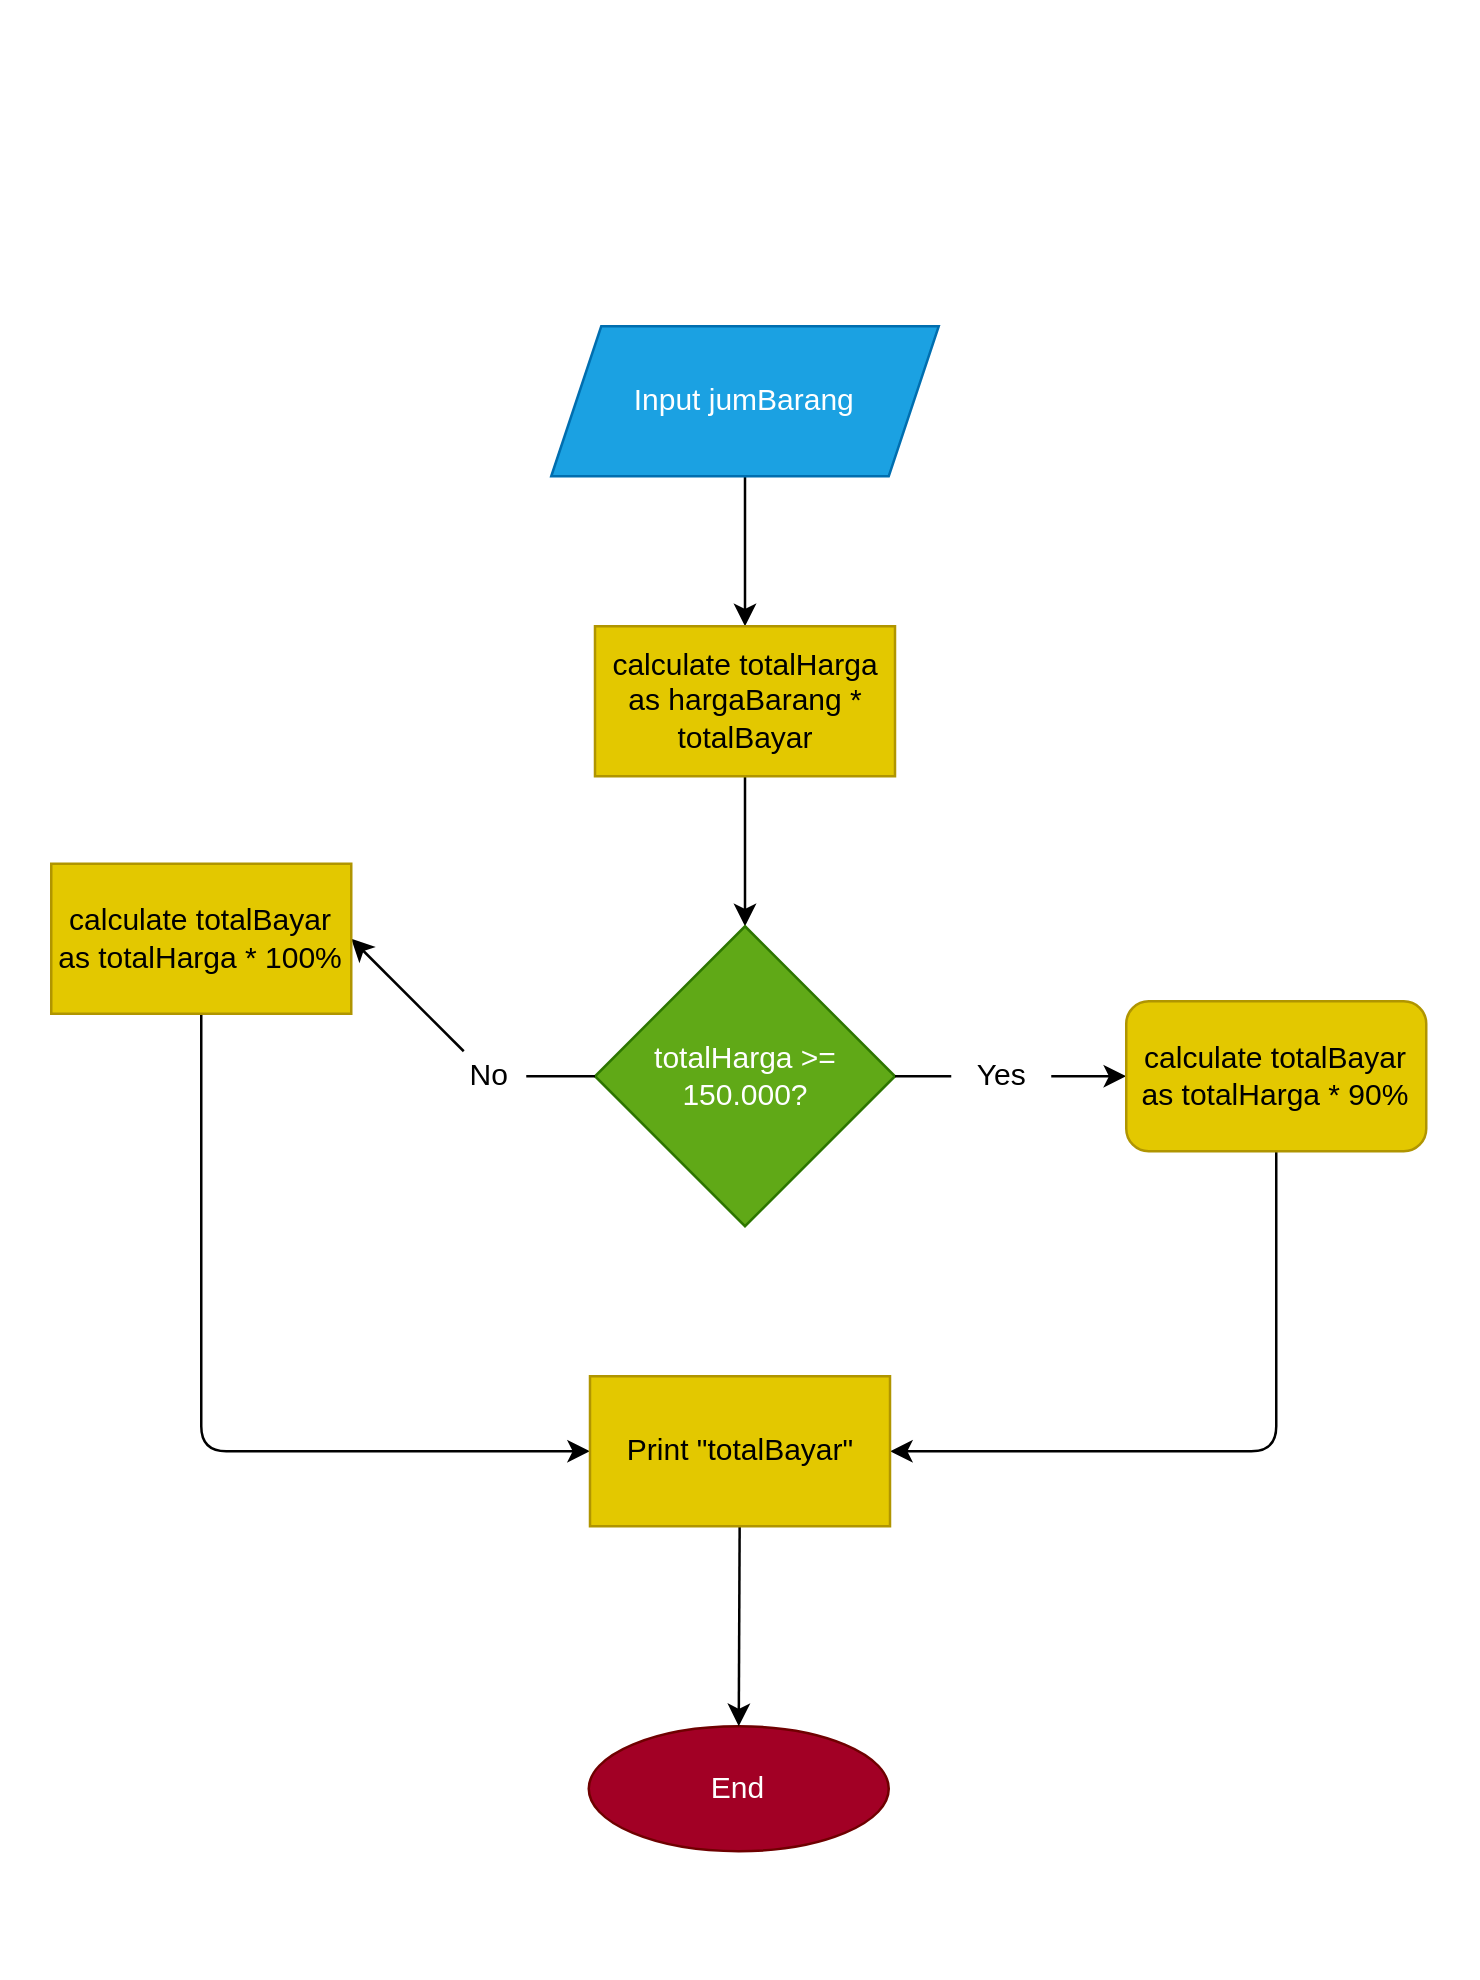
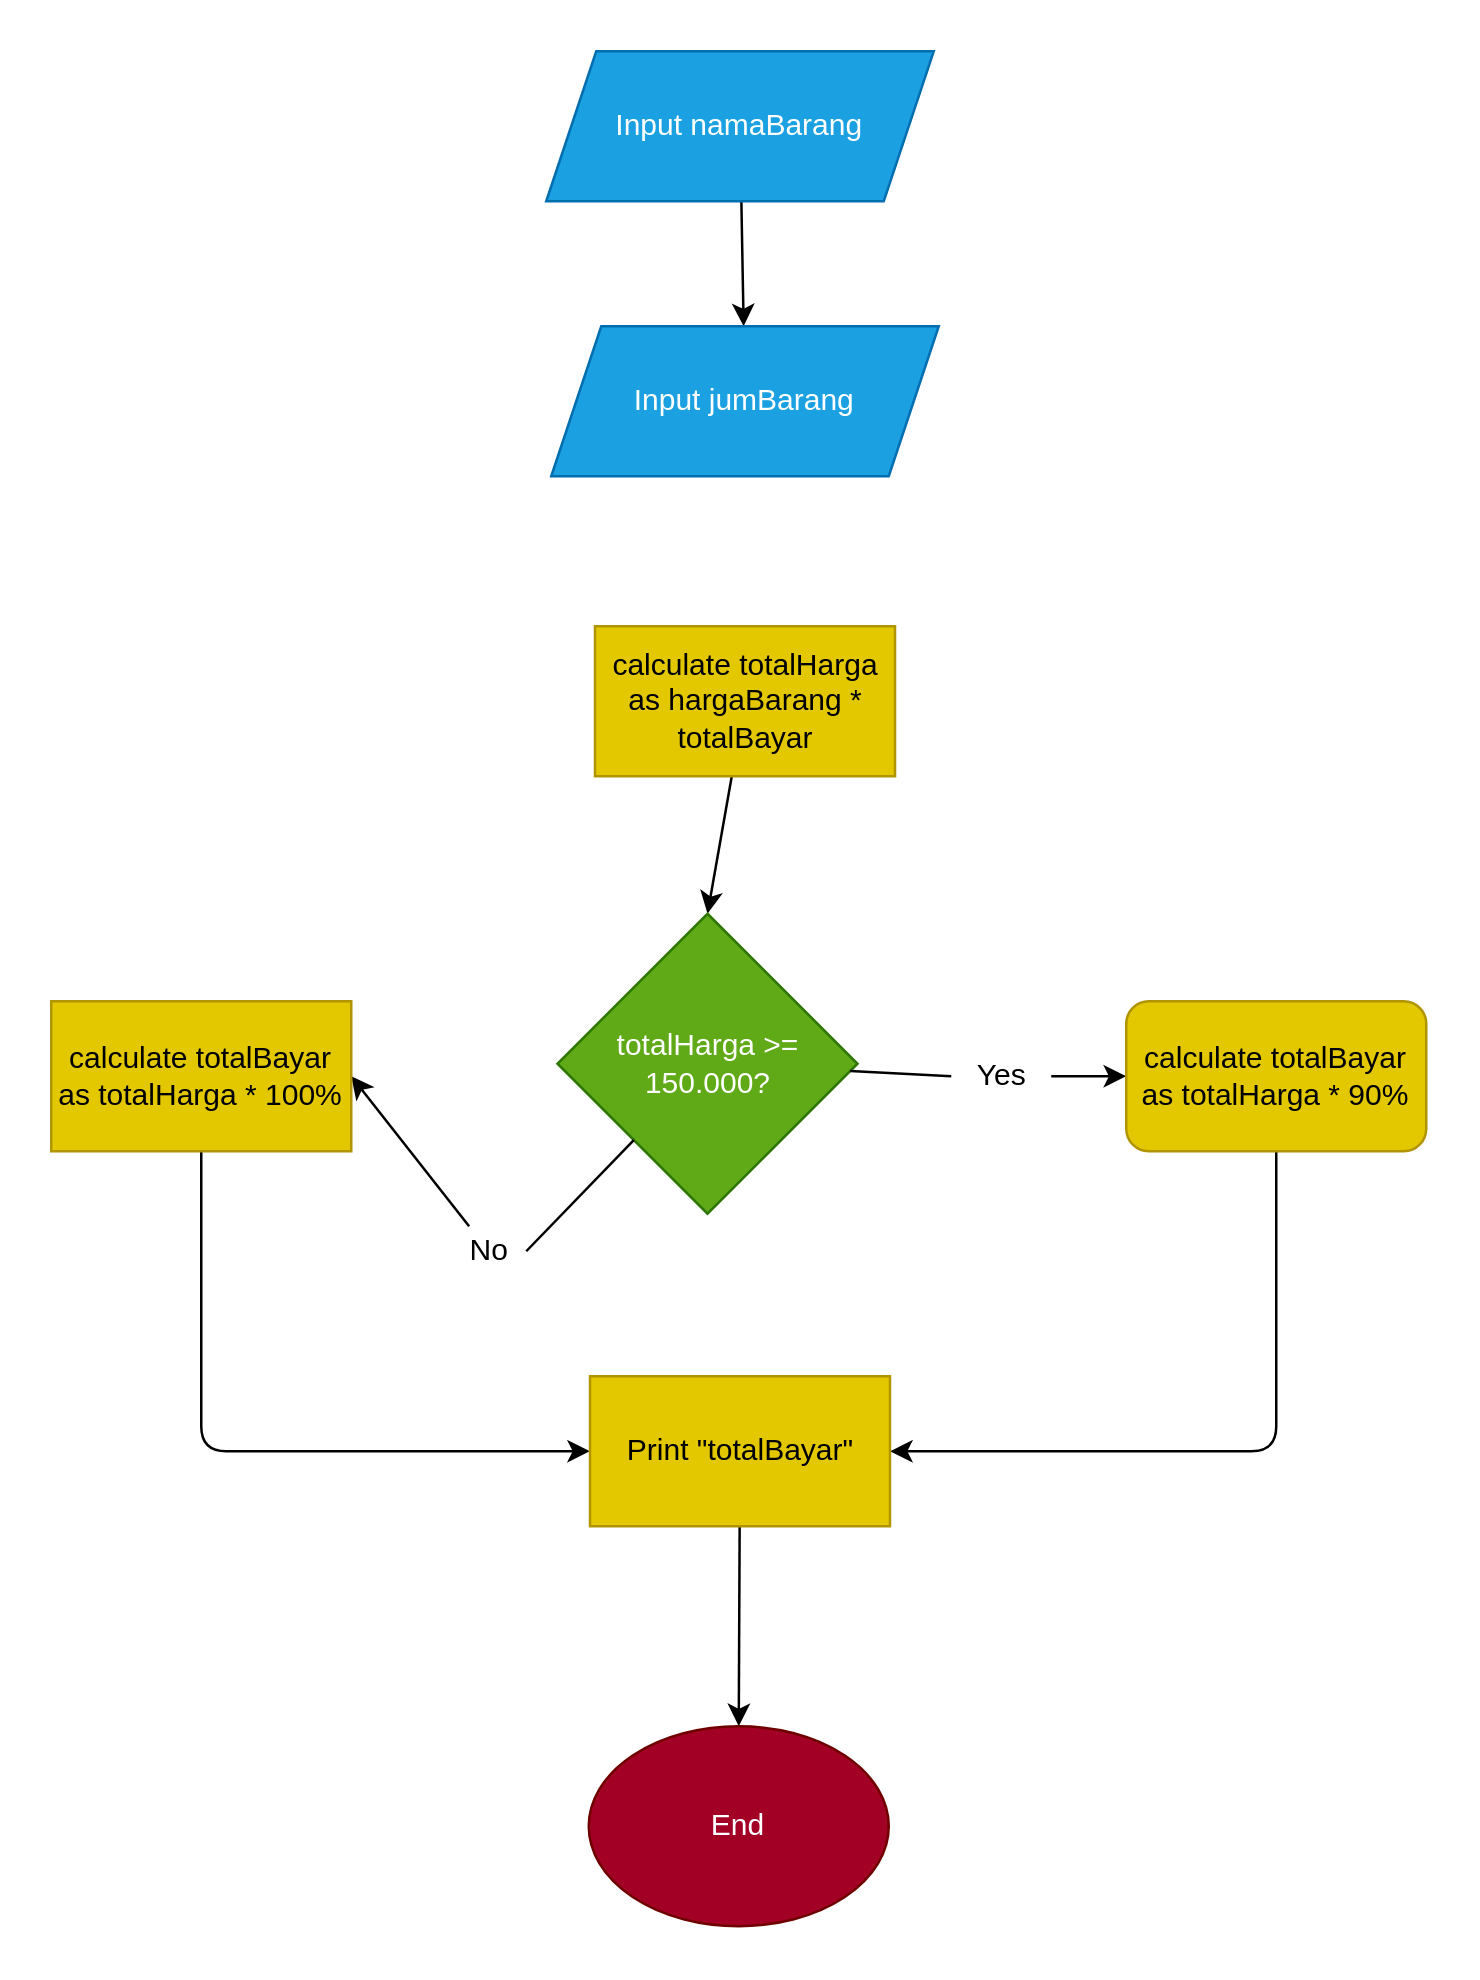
none -> (740, 126)
none -> (742, 255)
(745, 543) -> none
(201, 939) -> (201, 1076)
(489, 1076) -> (489, 1251)
(745, 1076) -> (708, 1064)
(739, 1789) -> (739, 1826)
